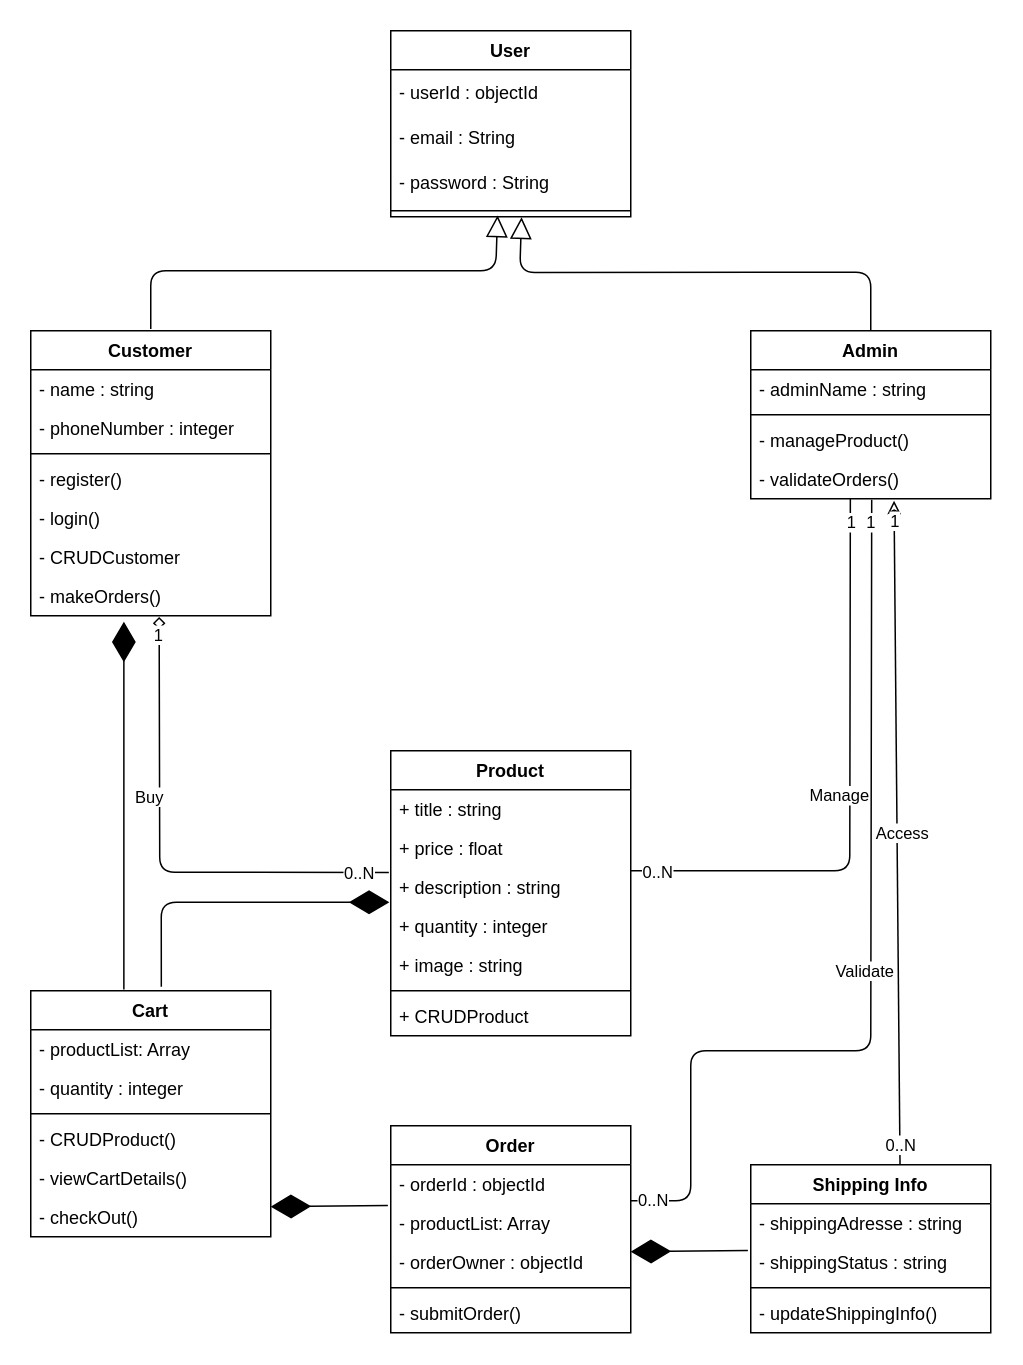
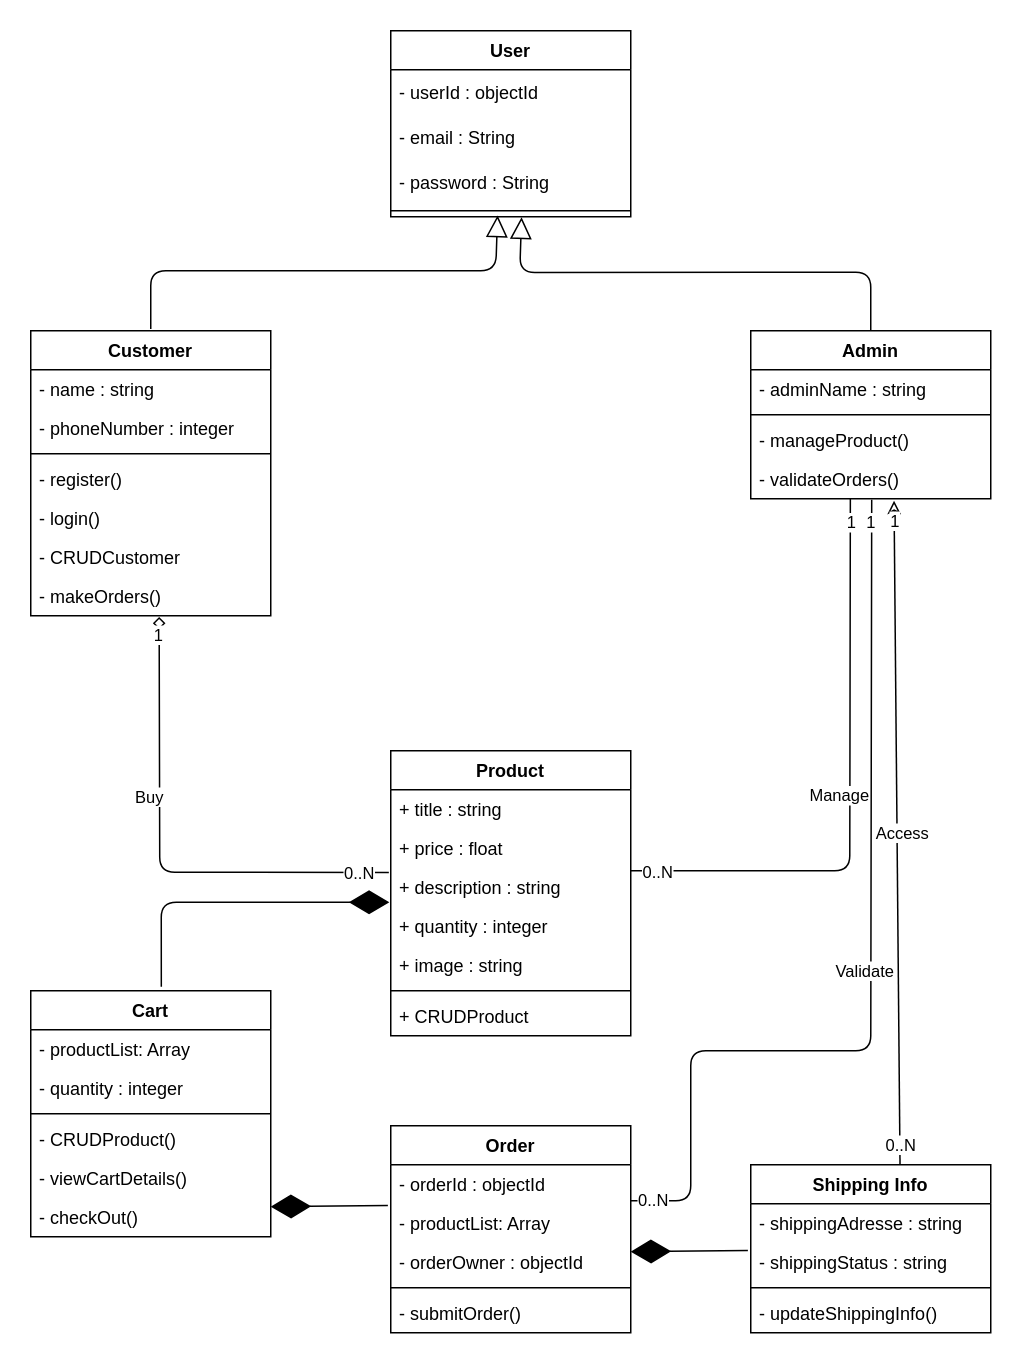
(124, 825) -> none
